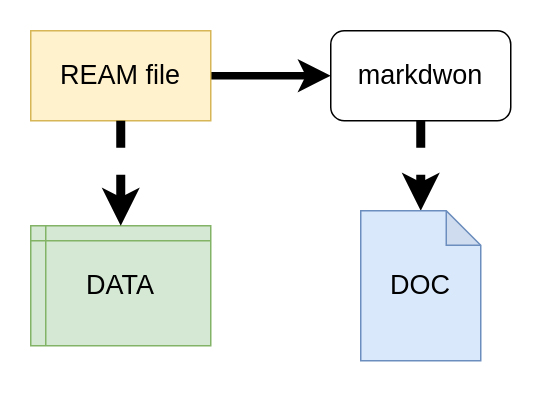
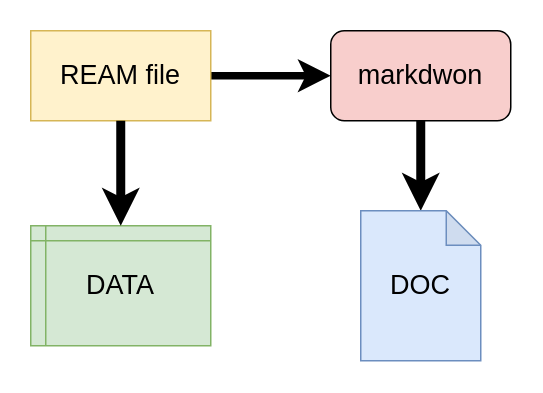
(421, 76) -> (421, 76)
(121, 161) -> (121, 161)
(421, 161) -> (421, 161)
